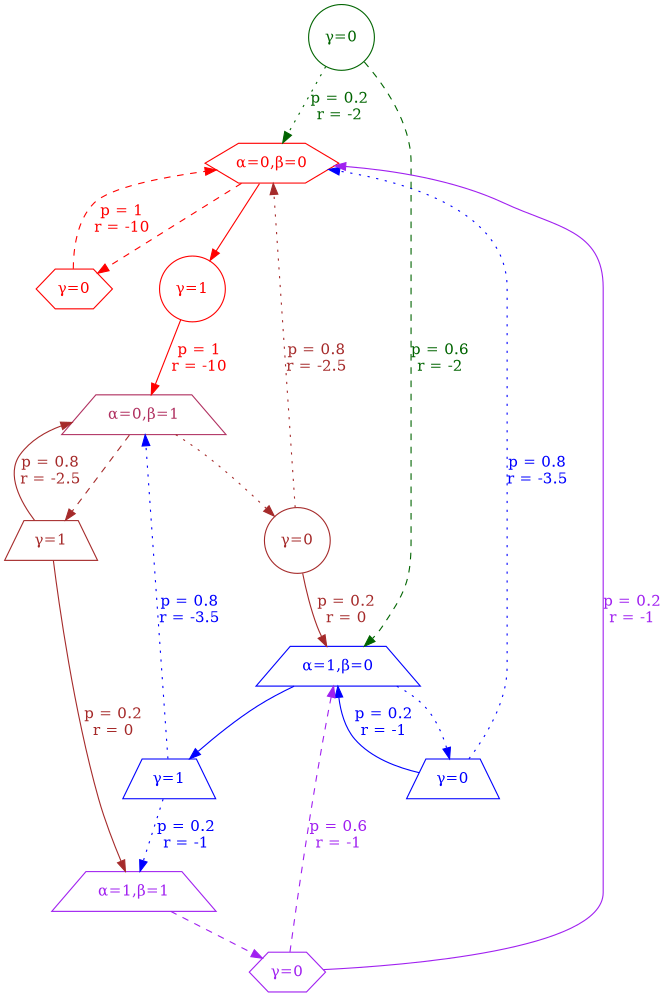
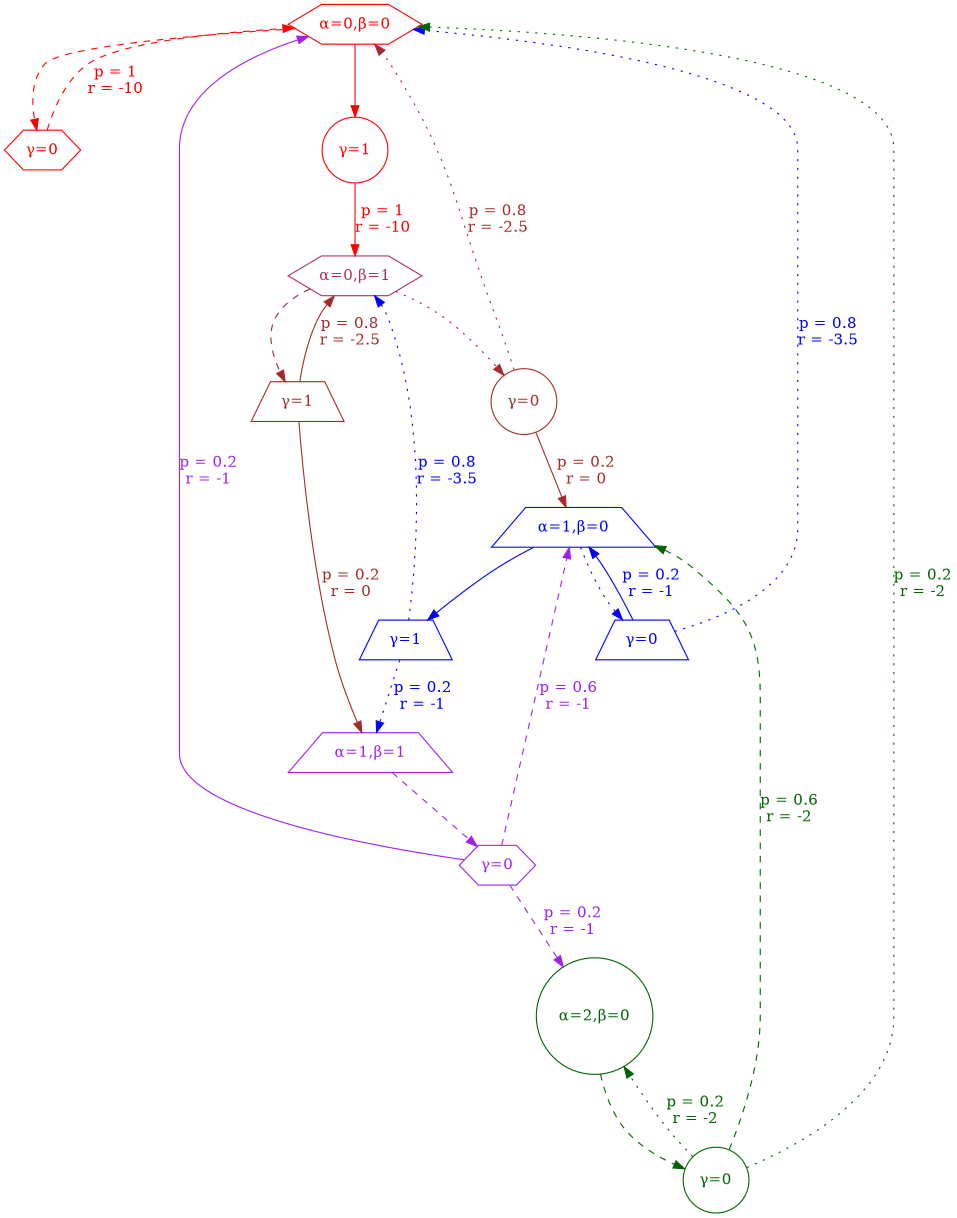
(144, 415) -> (355, 276)
none -> (595, 1016)
